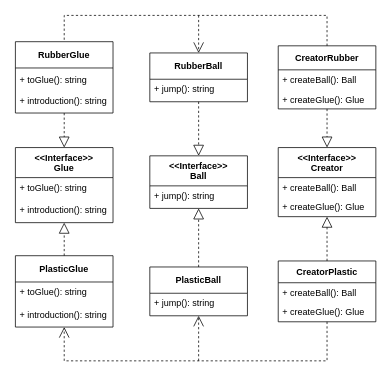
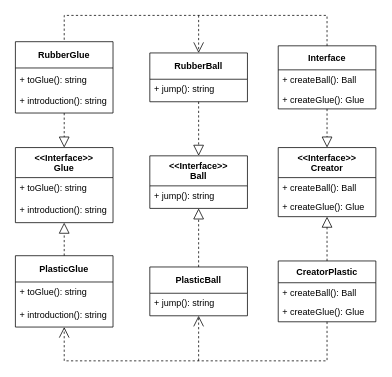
(326, 58) -> (326, 58)
